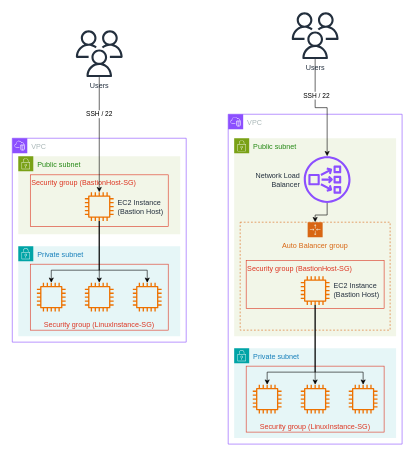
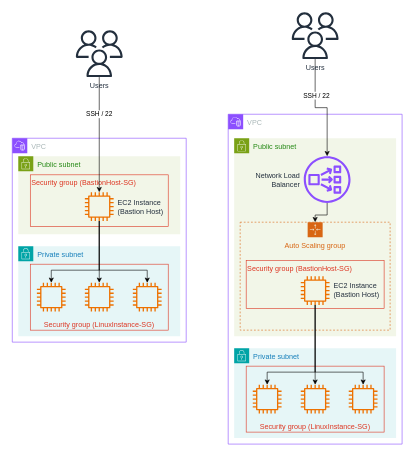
(315, 246) -> (315, 246)
